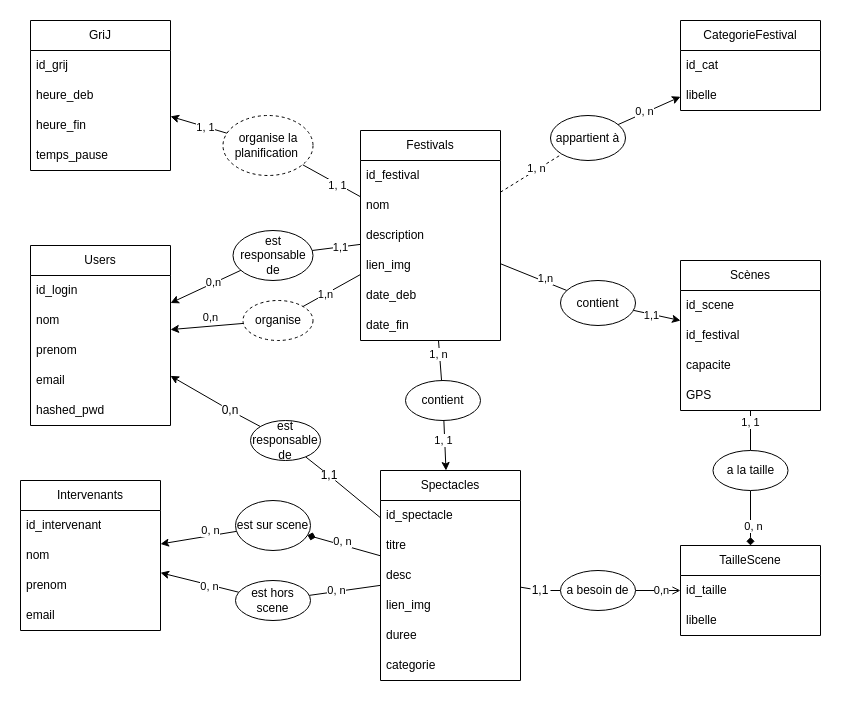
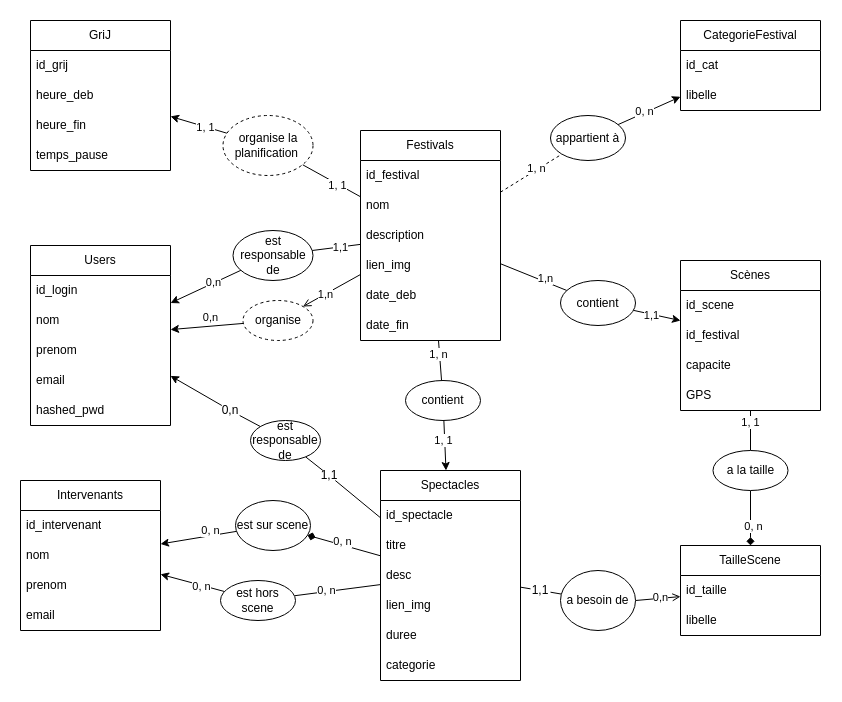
(307, 304) -> (308, 304)
(598, 591) -> (598, 601)
(273, 601) -> (258, 601)
